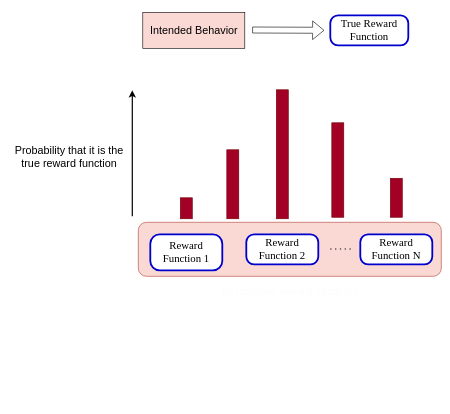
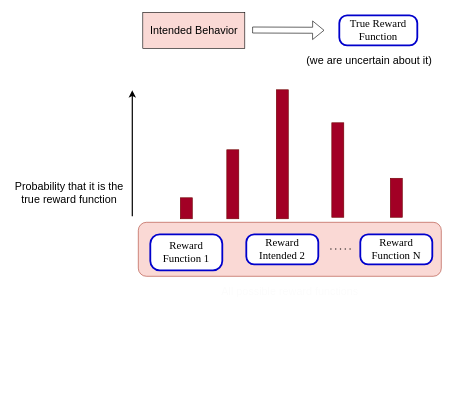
(369, 30) -> (378, 30)
none -> (369, 60)
(69, 157) -> (69, 193)
(282, 249) -> (282, 249)
